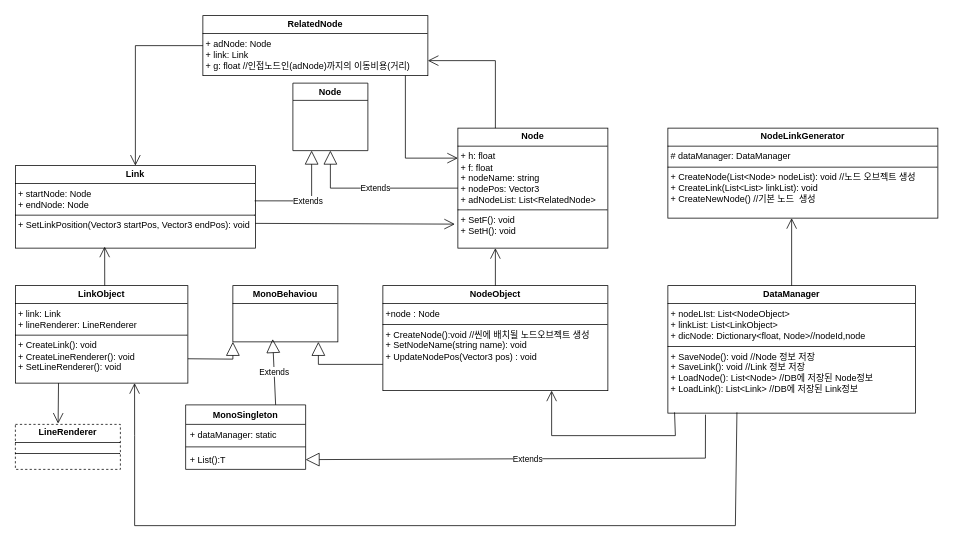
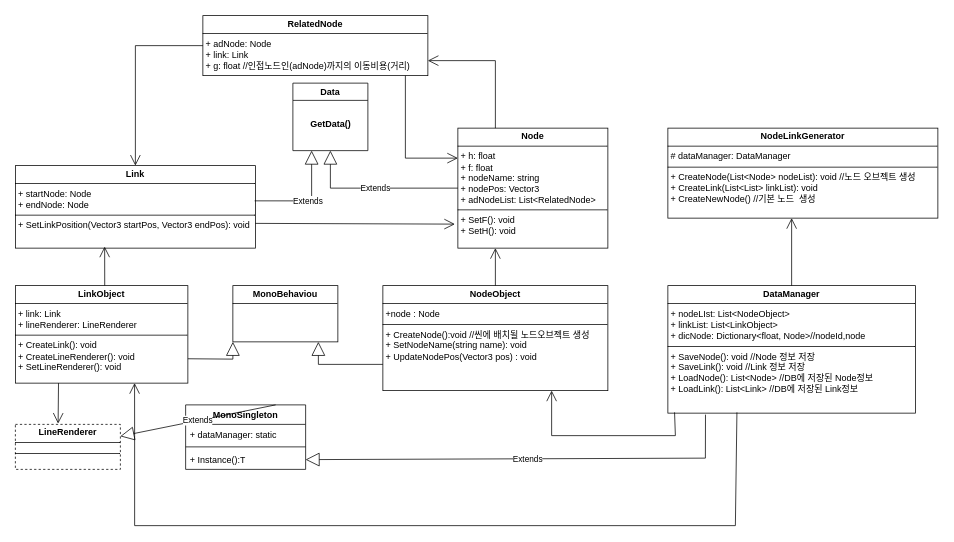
(330, 92) -> (330, 92)
none -> (330, 124)
(274, 379) -> (206, 419)
(212, 460) -> (223, 460)
